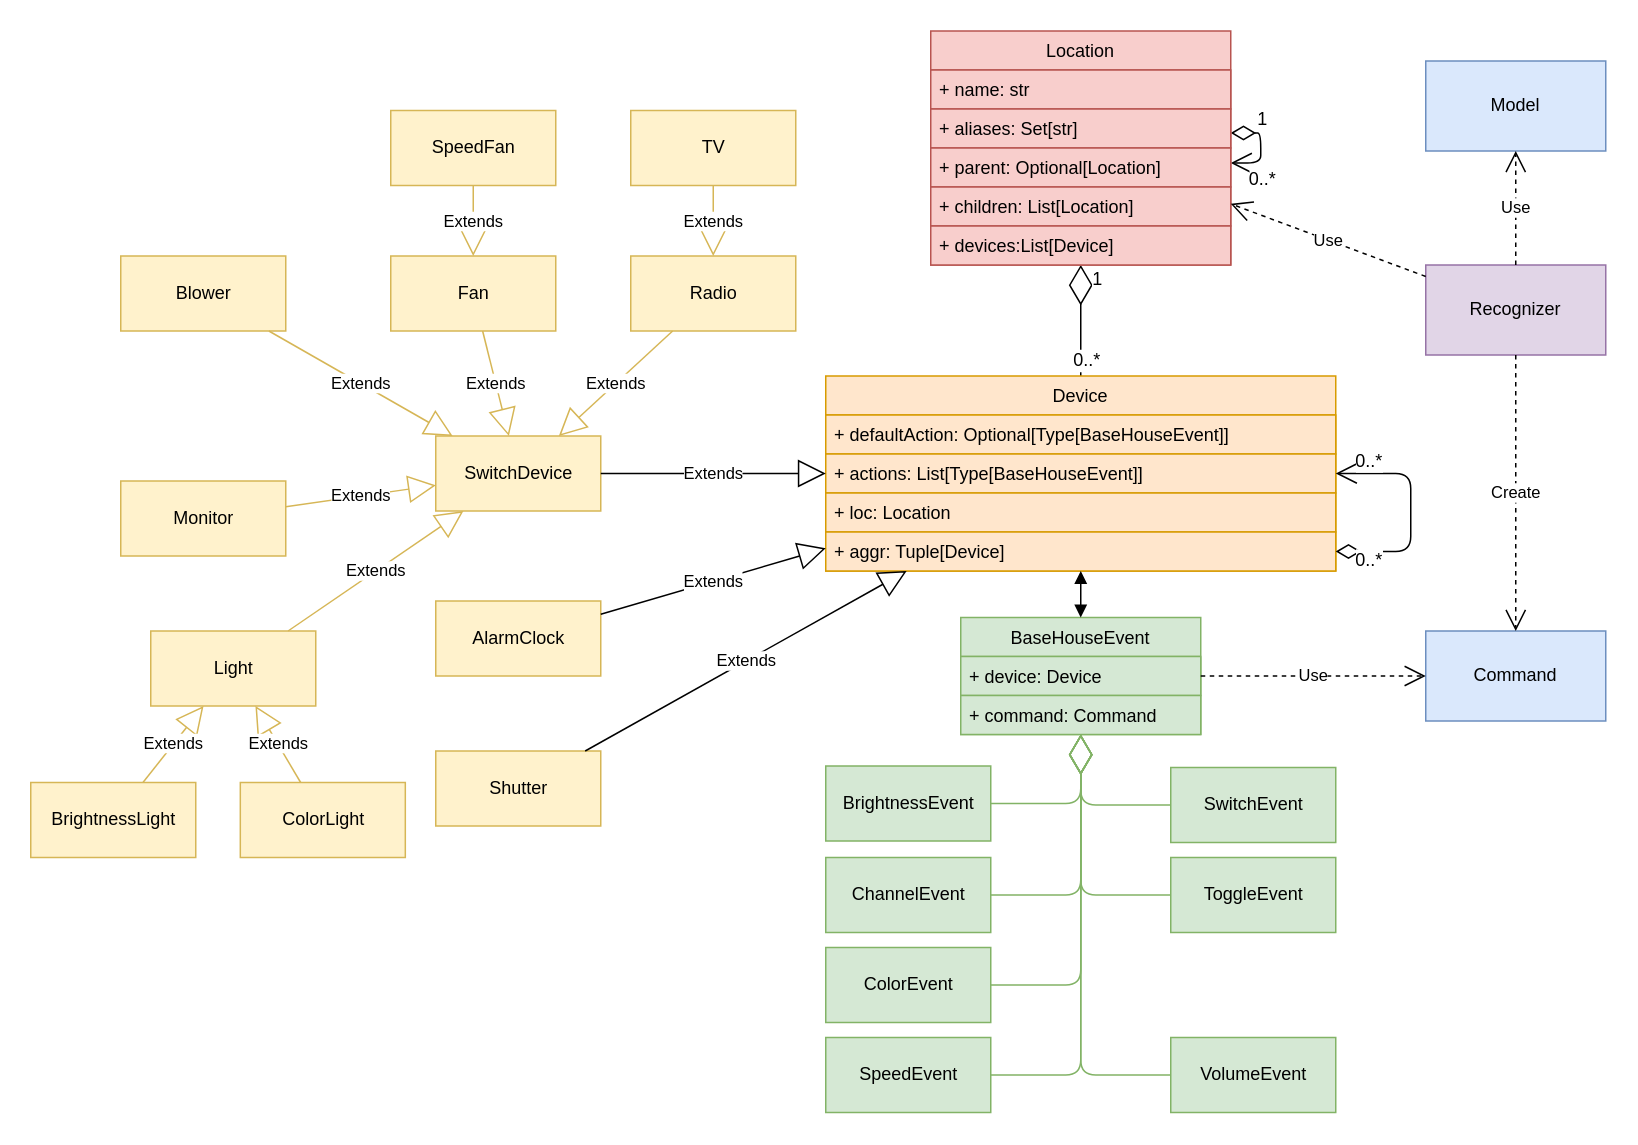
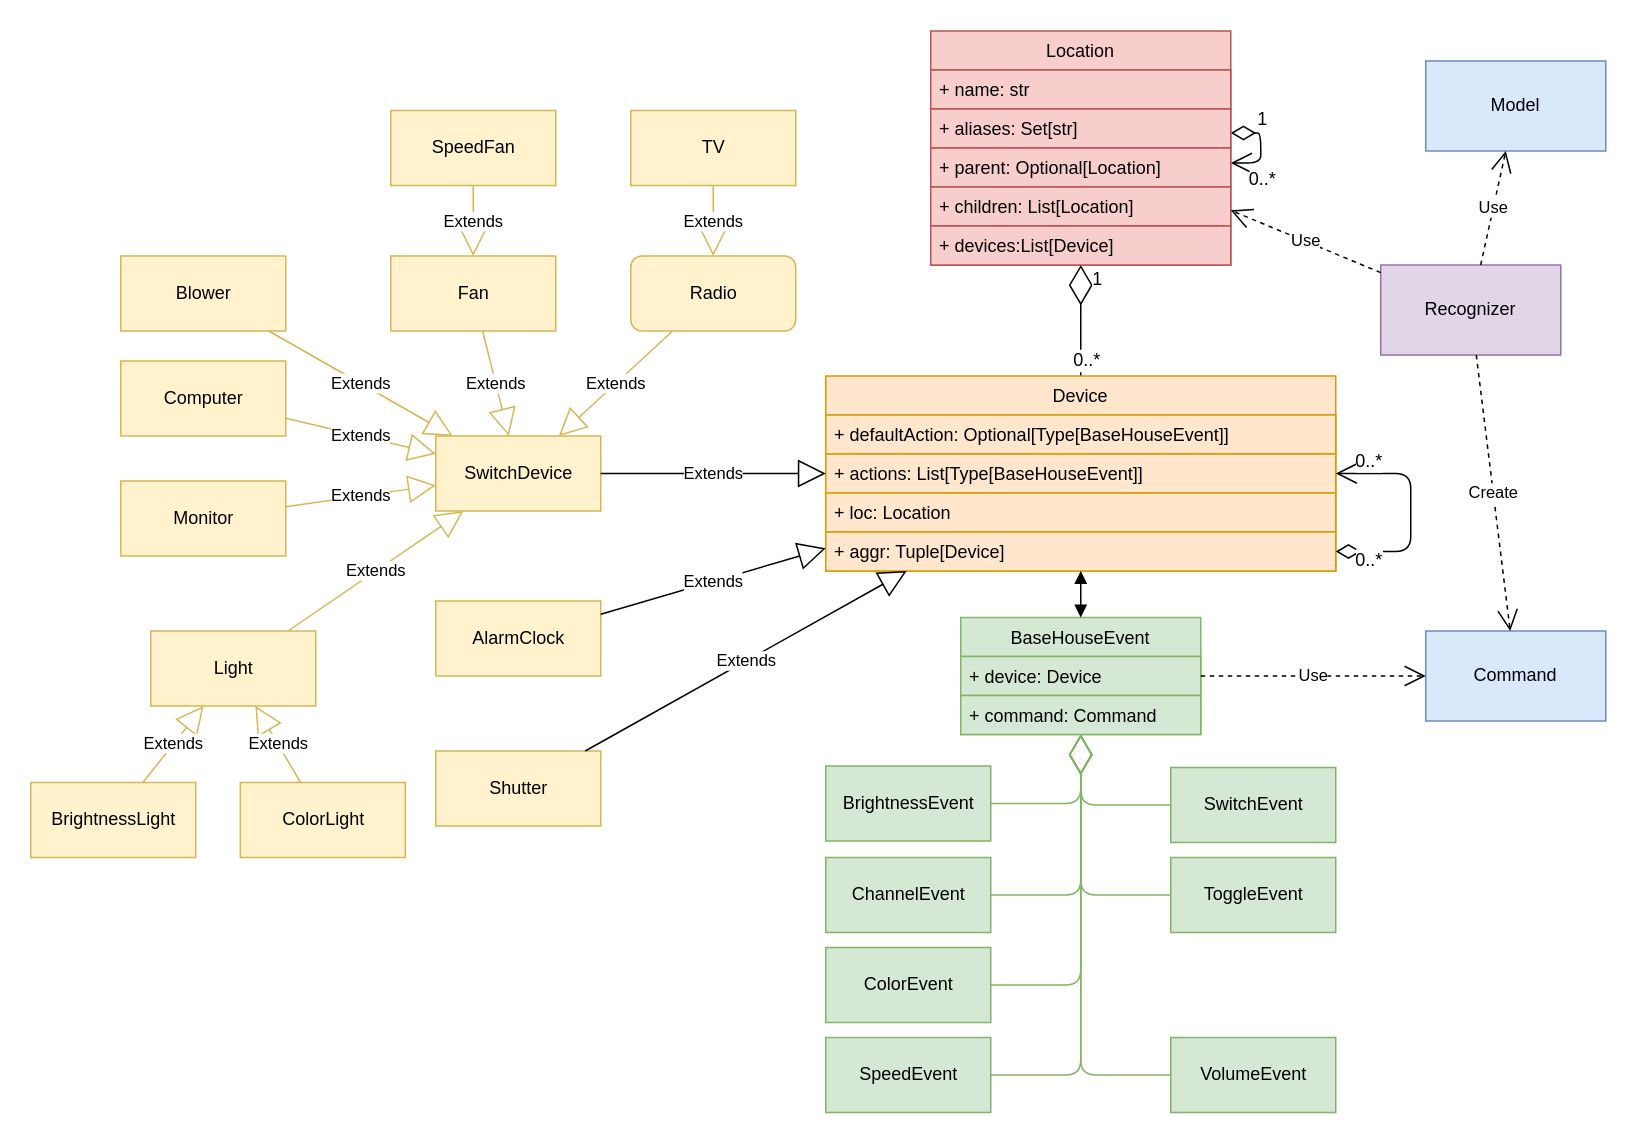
(713, 293) -> (713, 293)
(1516, 310) -> (1471, 310)
none -> (203, 398)
none -> (347, 432)
